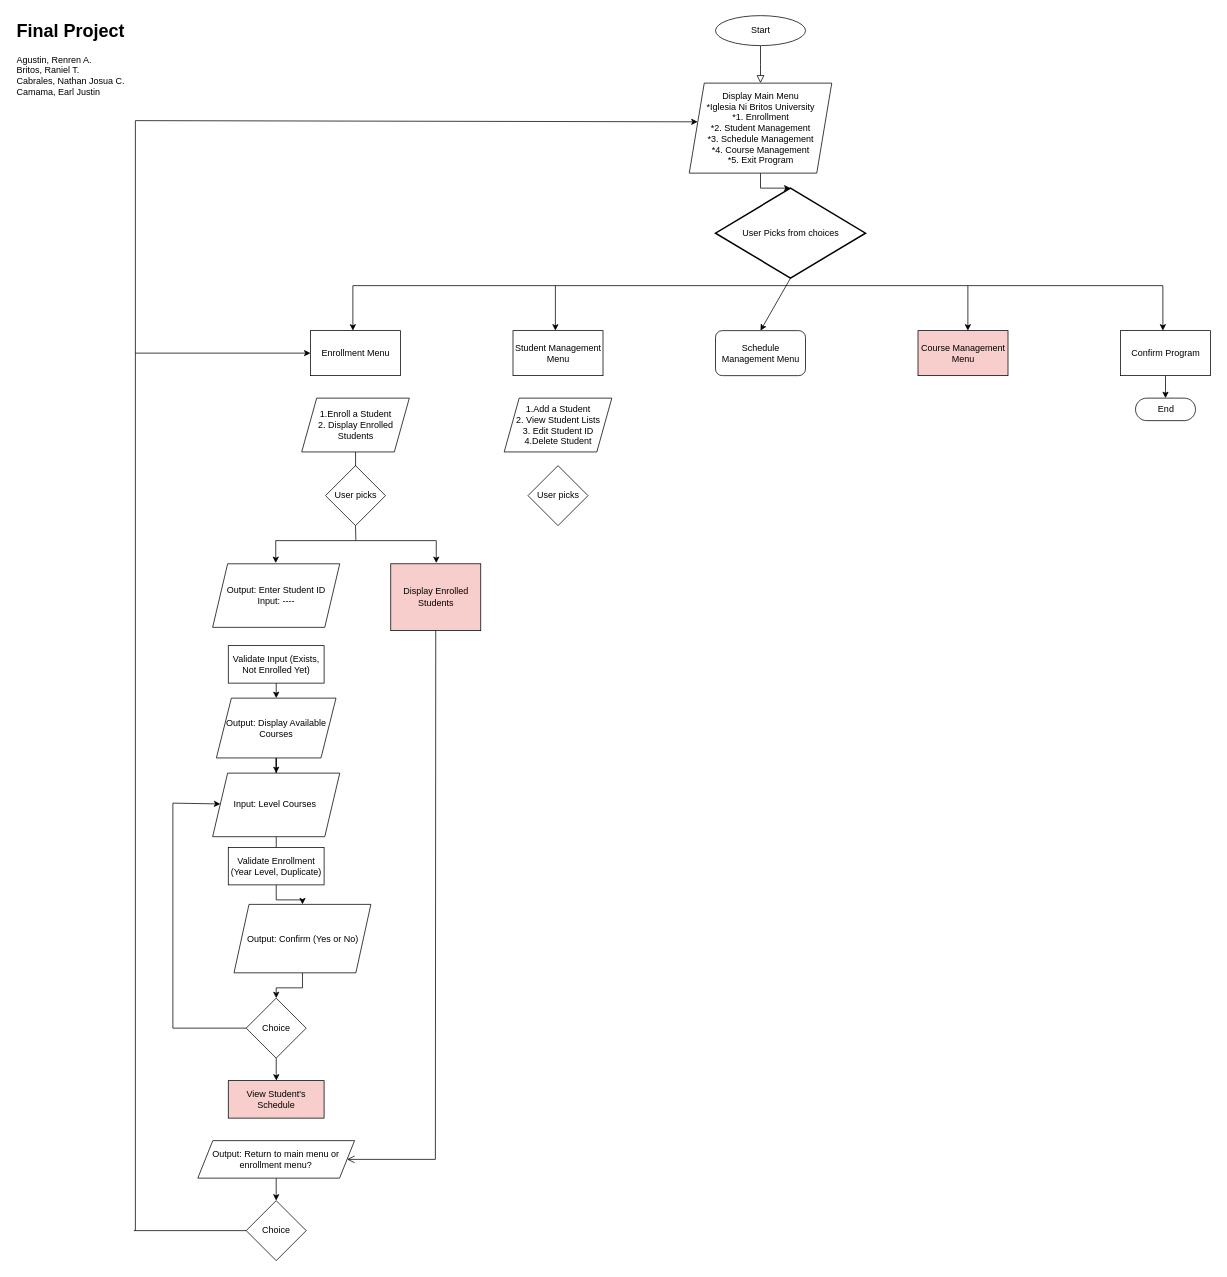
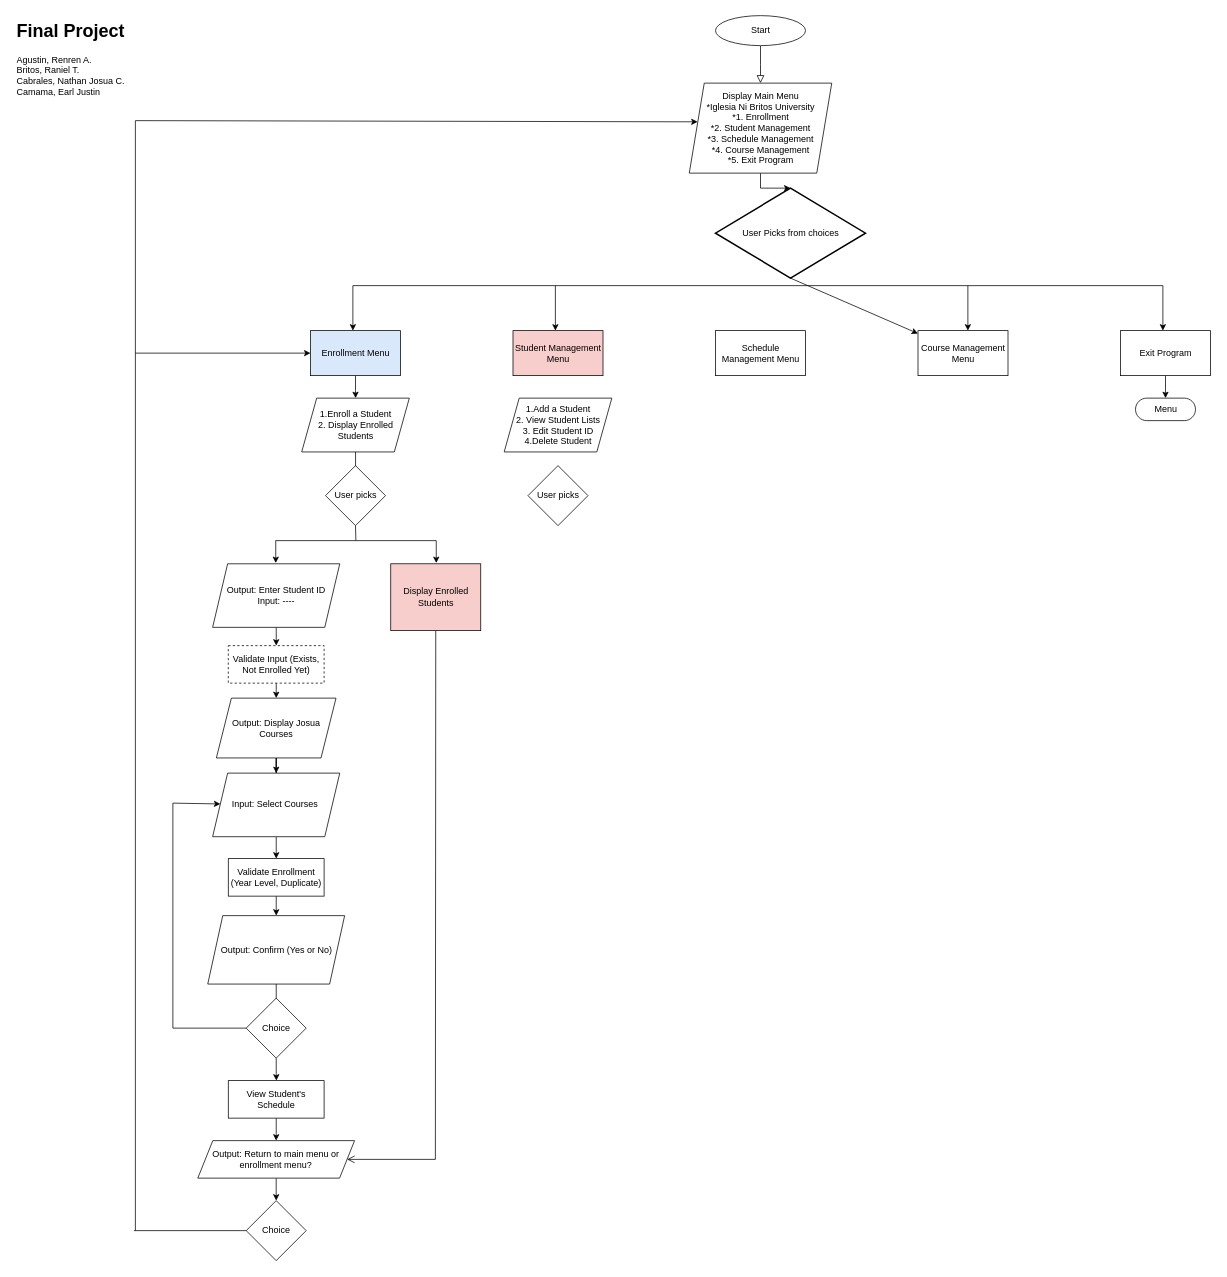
(777, 302) -> (862, 309)
(356, 353) -> (356, 353)
(558, 353) -> (558, 353)
(761, 353) -> (761, 353)
(963, 353) -> (963, 353)
(1166, 353) -> (1166, 353)
none -> (356, 383)
(1166, 409) -> (1166, 409)
none -> (276, 635)
(276, 664) -> (276, 664)
(276, 728) -> (276, 728)
(276, 804) -> (276, 804)
(276, 866) -> (276, 877)
(302, 938) -> (276, 950)
(276, 1099) -> (276, 1099)
none -> (276, 1126)
